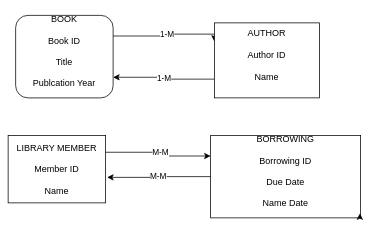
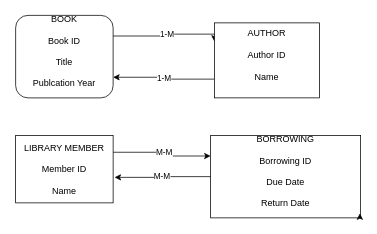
(57, 169) -> (64, 169)
(285, 177) -> (285, 177)
